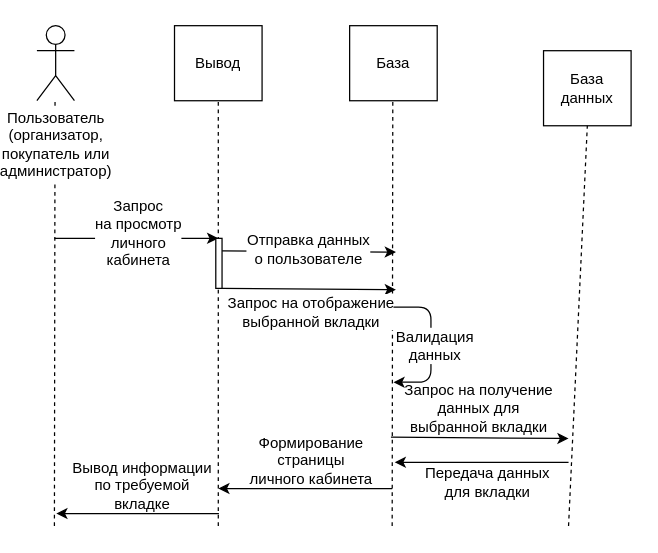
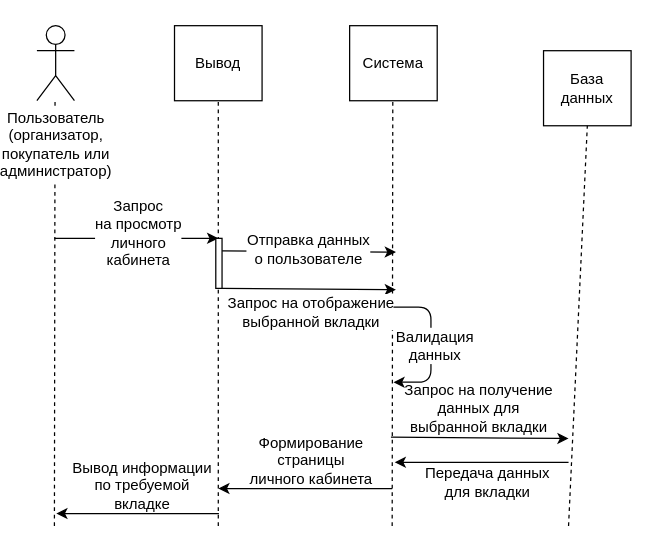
(393, 63) -> (393, 63)
